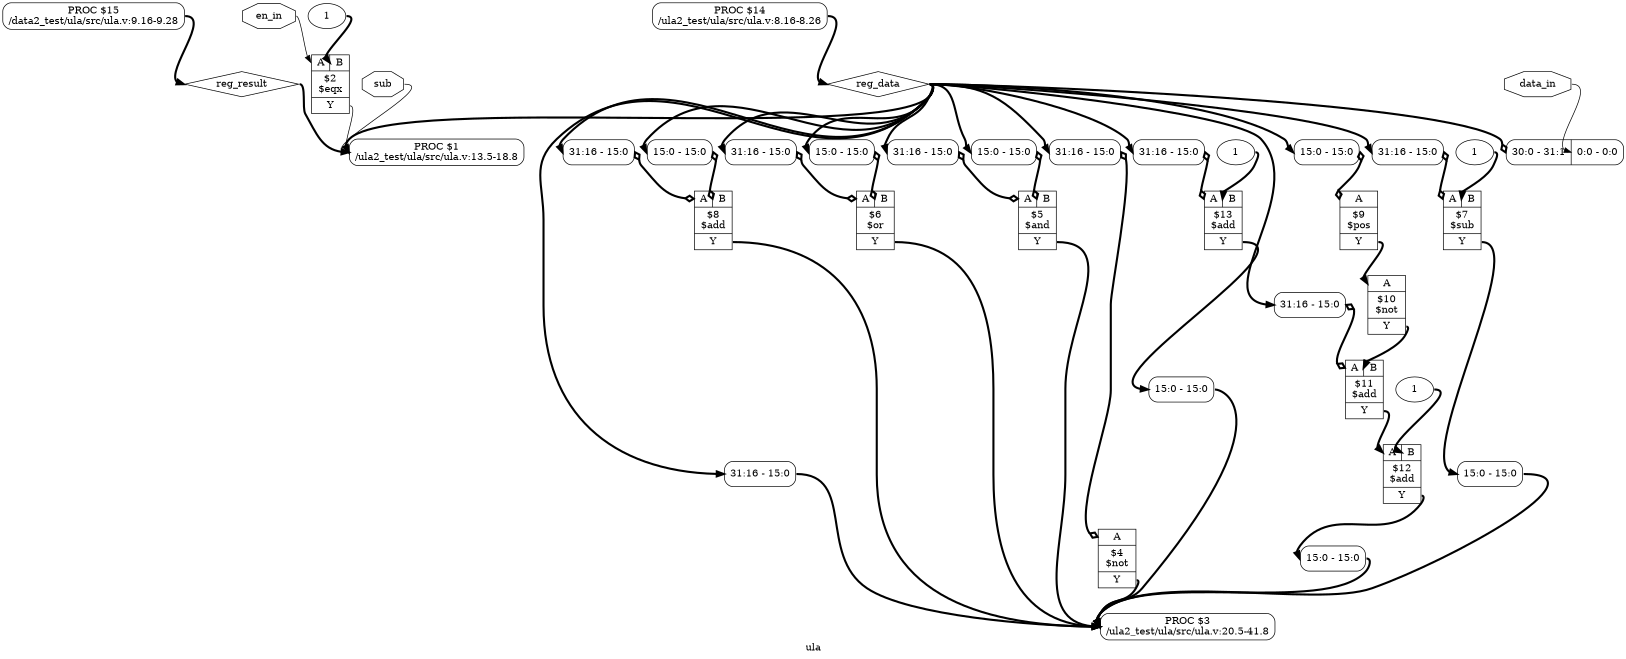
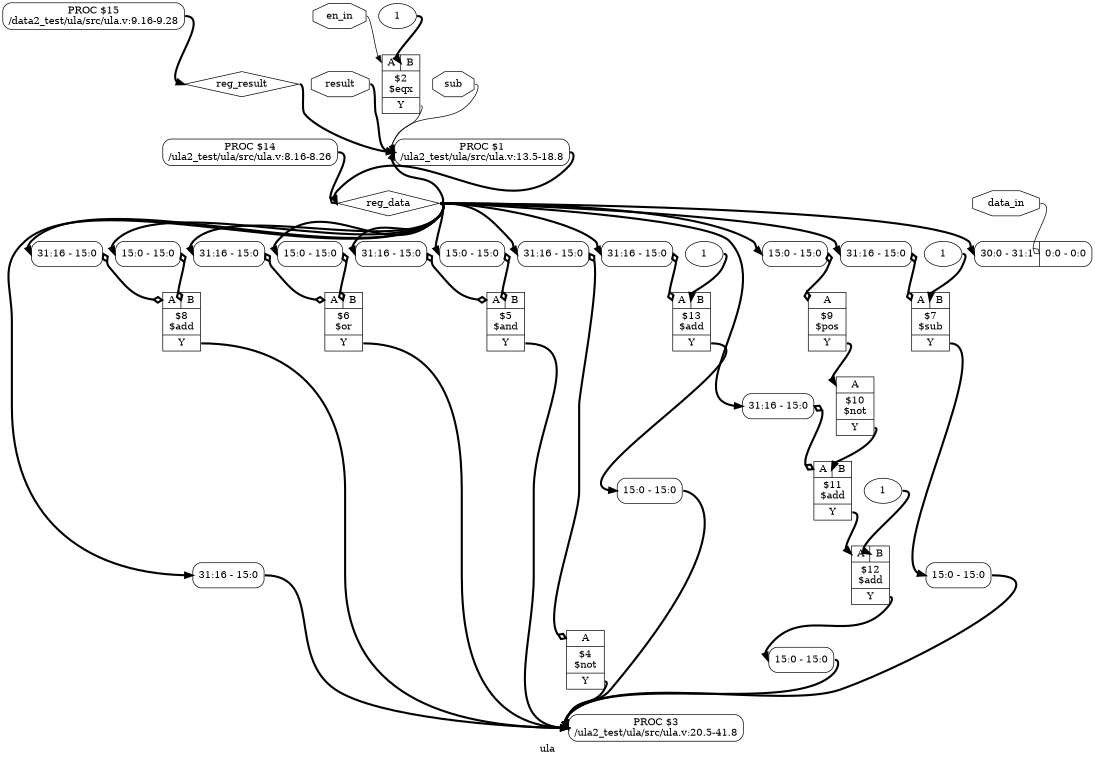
(829, 47) -> (339, 174)
none -> (340, 84)
(1220, 97) -> (709, 209)
(381, 115) -> (438, 117)
(1573, 115) -> (1042, 224)
none -> (458, 179)
